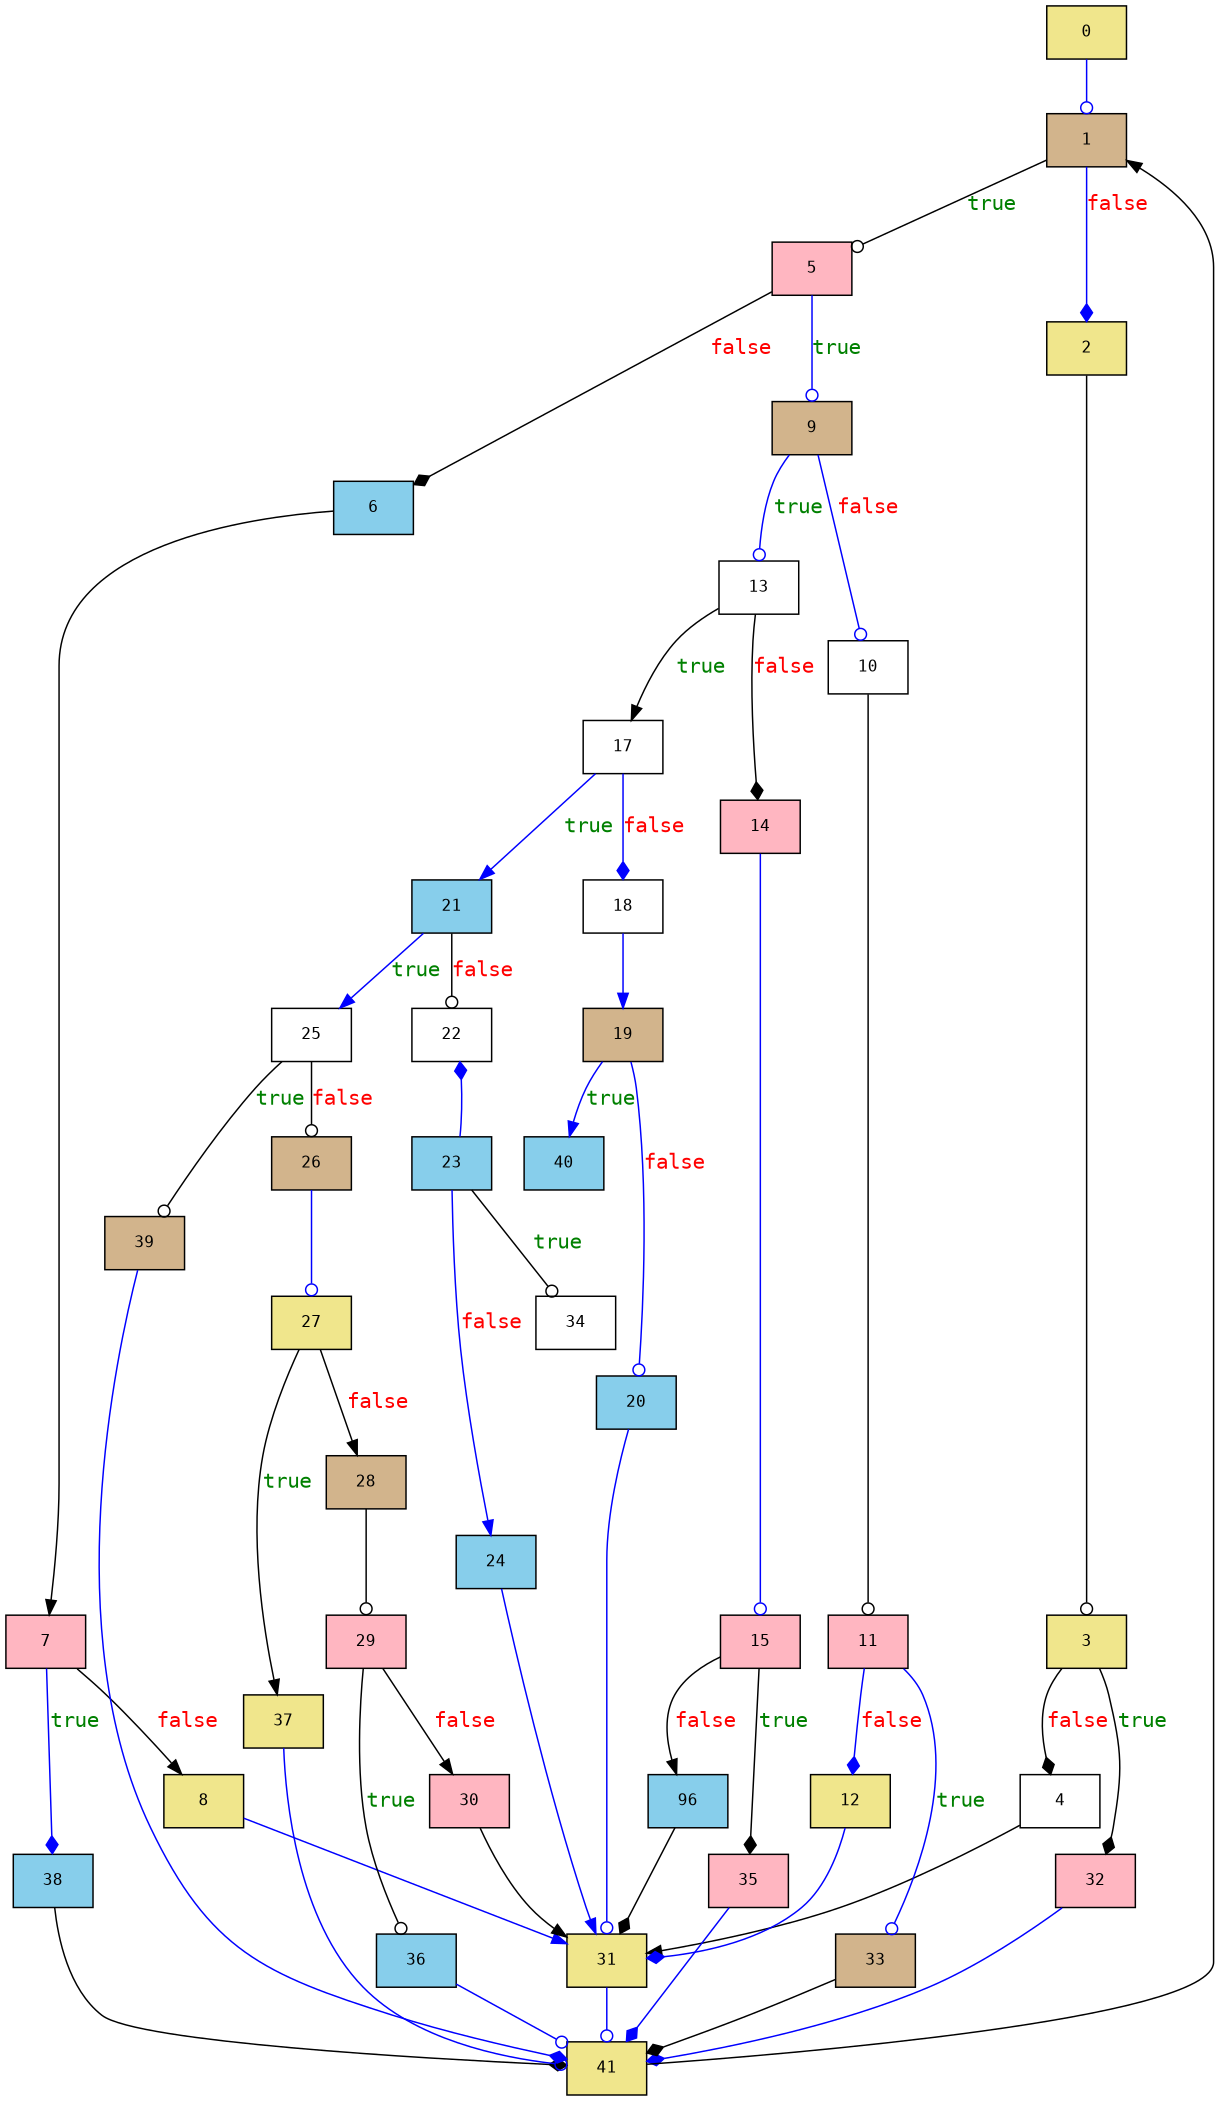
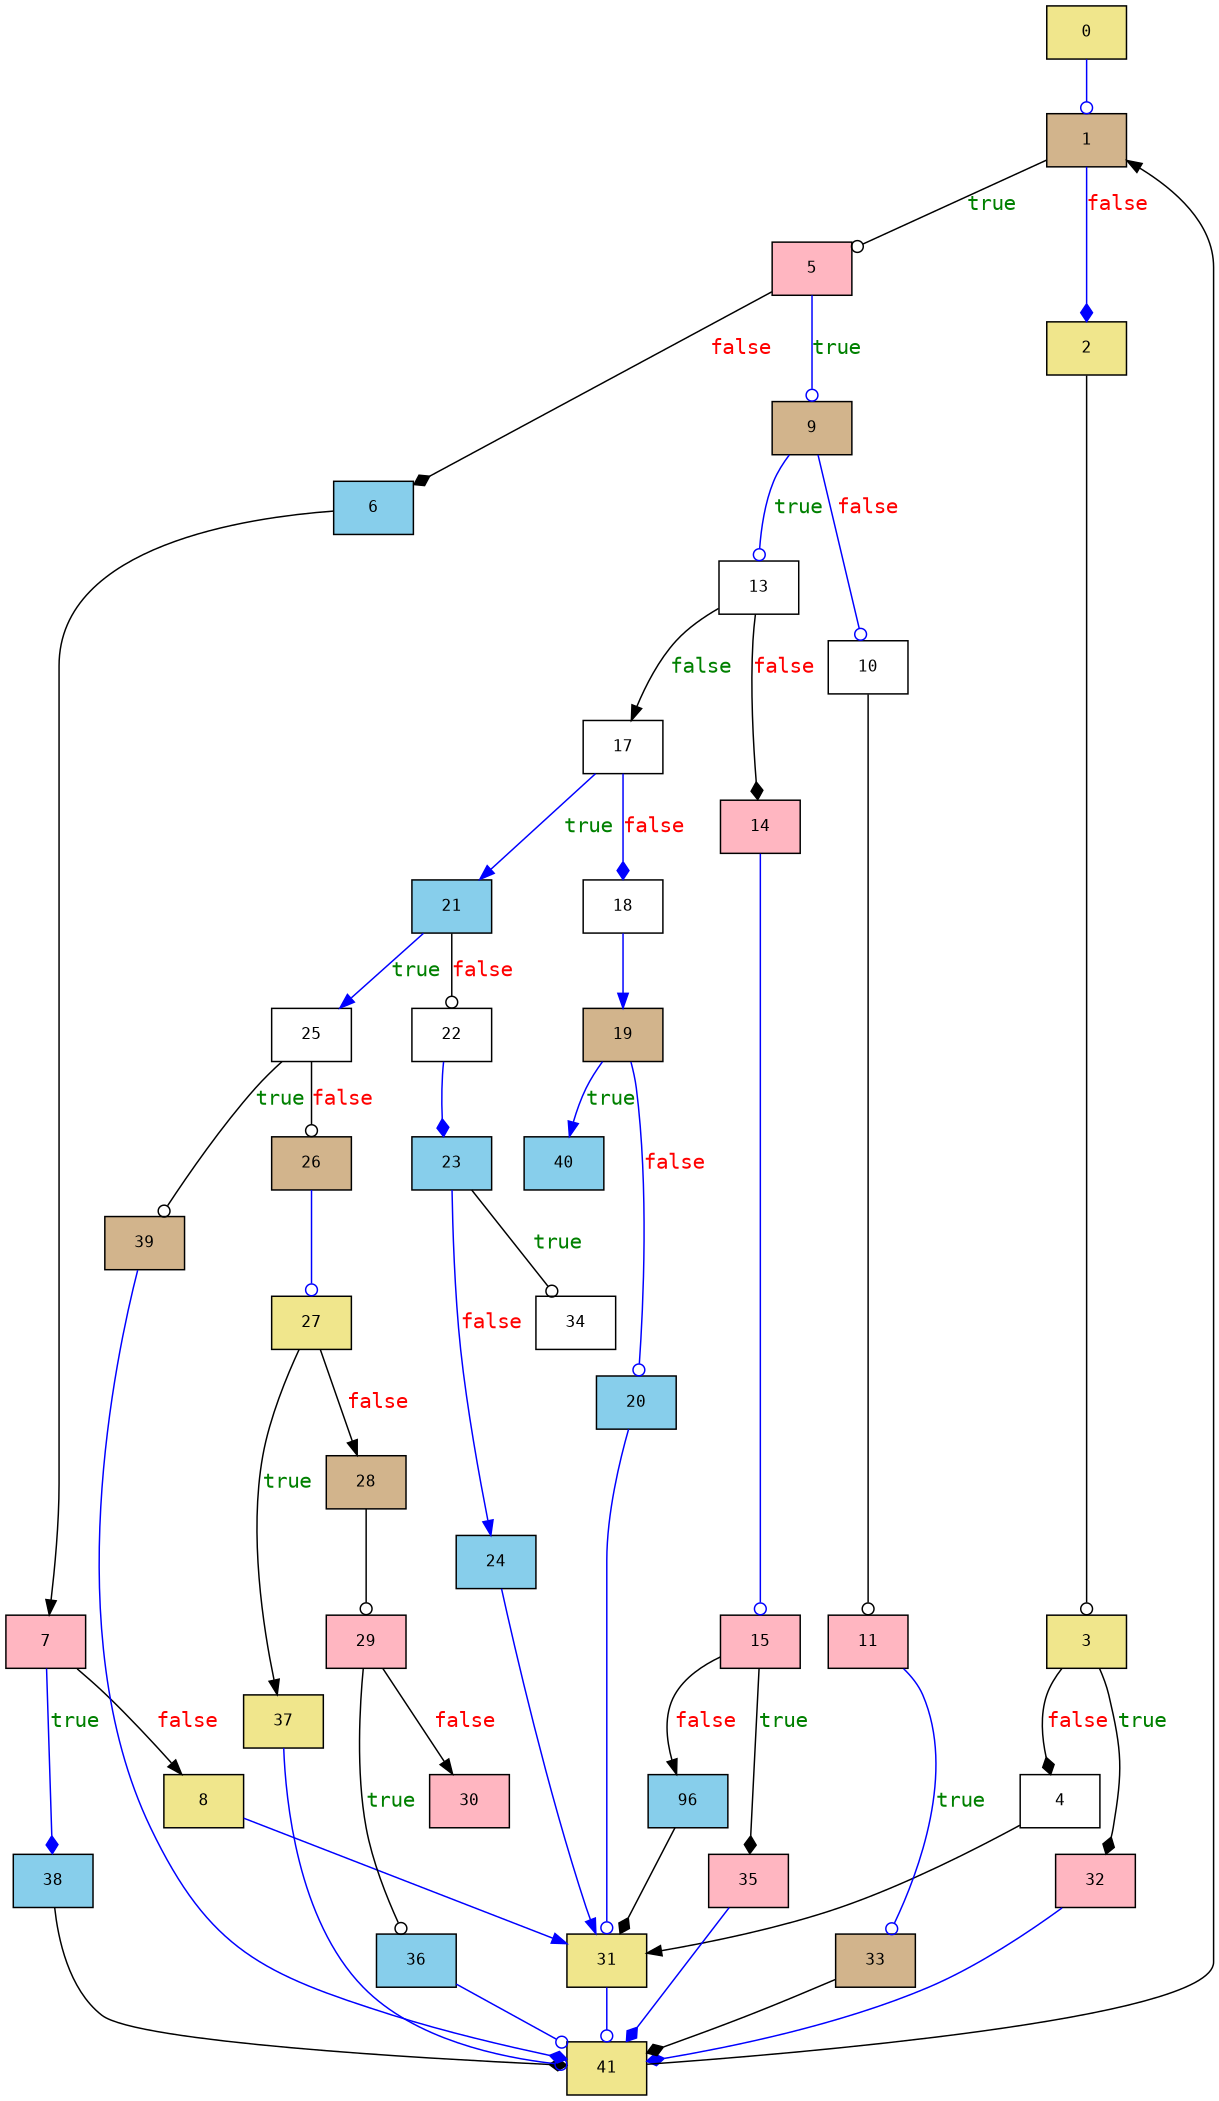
(701, 667) -> (701, 667)
(462, 1108) -> (442, 1090)
(850, 1801) -> none
(511, 1883) -> none
